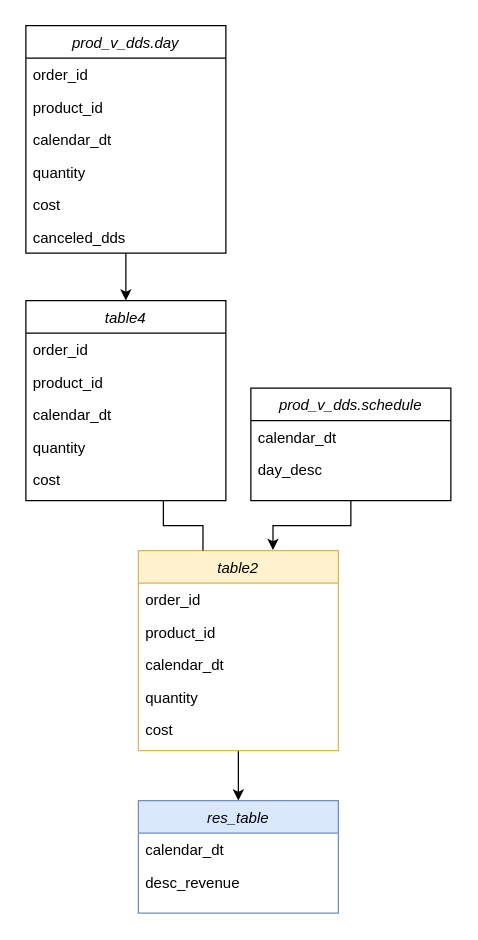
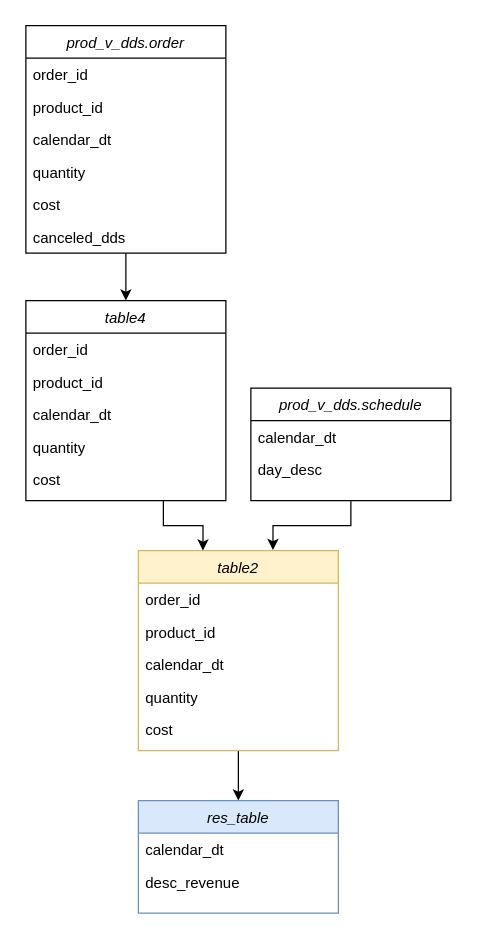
(125, 43) -> (125, 43)
(203, 544) -> (203, 541)
